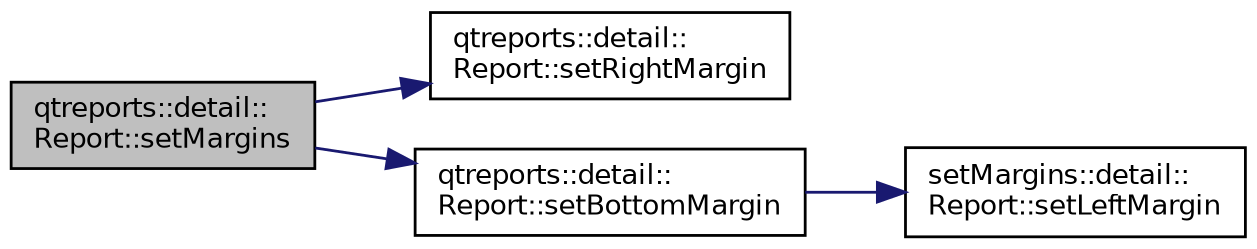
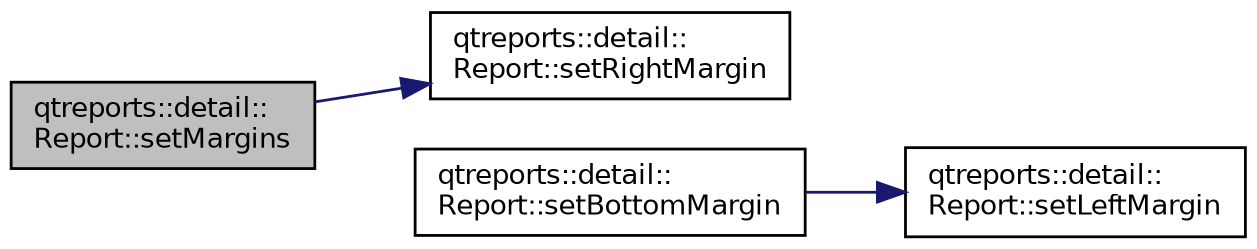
(351, 153) -> none
(1075, 192) -> (1075, 192)
